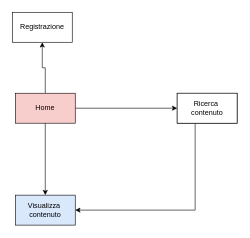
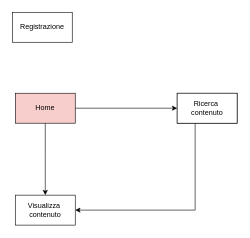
(42, 68) -> none
(45, 210) -> (45, 210)
